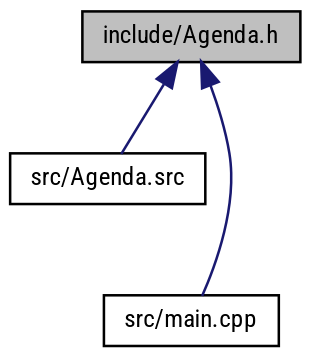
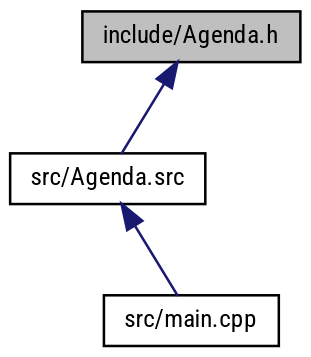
(231, 191) -> (156, 261)
